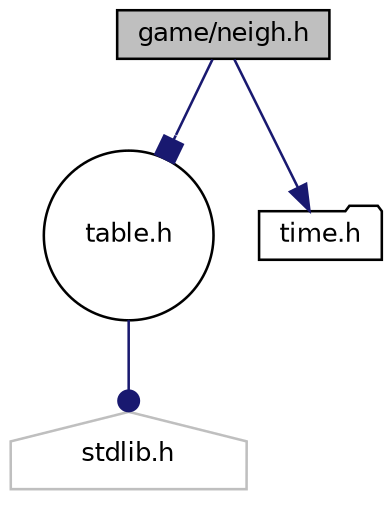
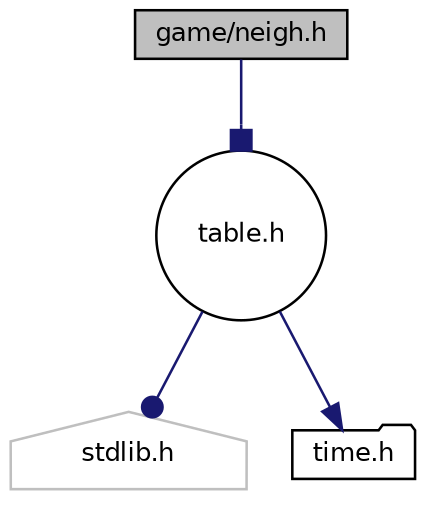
(266, 123) -> (305, 360)
